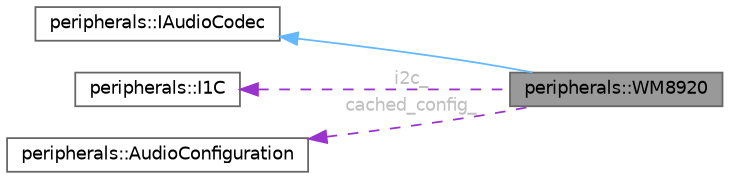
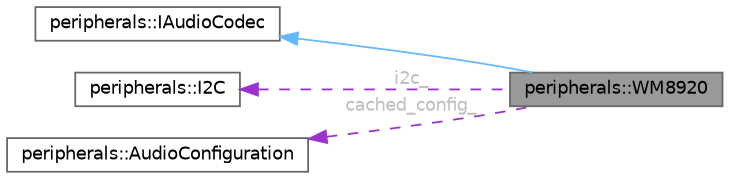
(158, 89) -> (158, 89)
